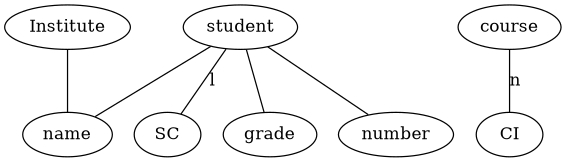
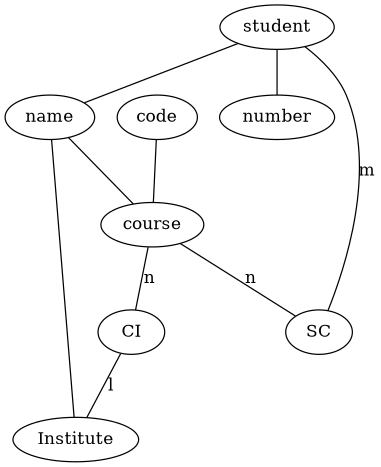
(213, 81) -> (367, 171)
none -> (157, 117)
(270, 135) -> none
none -> (101, 171)
none -> (238, 280)
none -> (104, 386)
